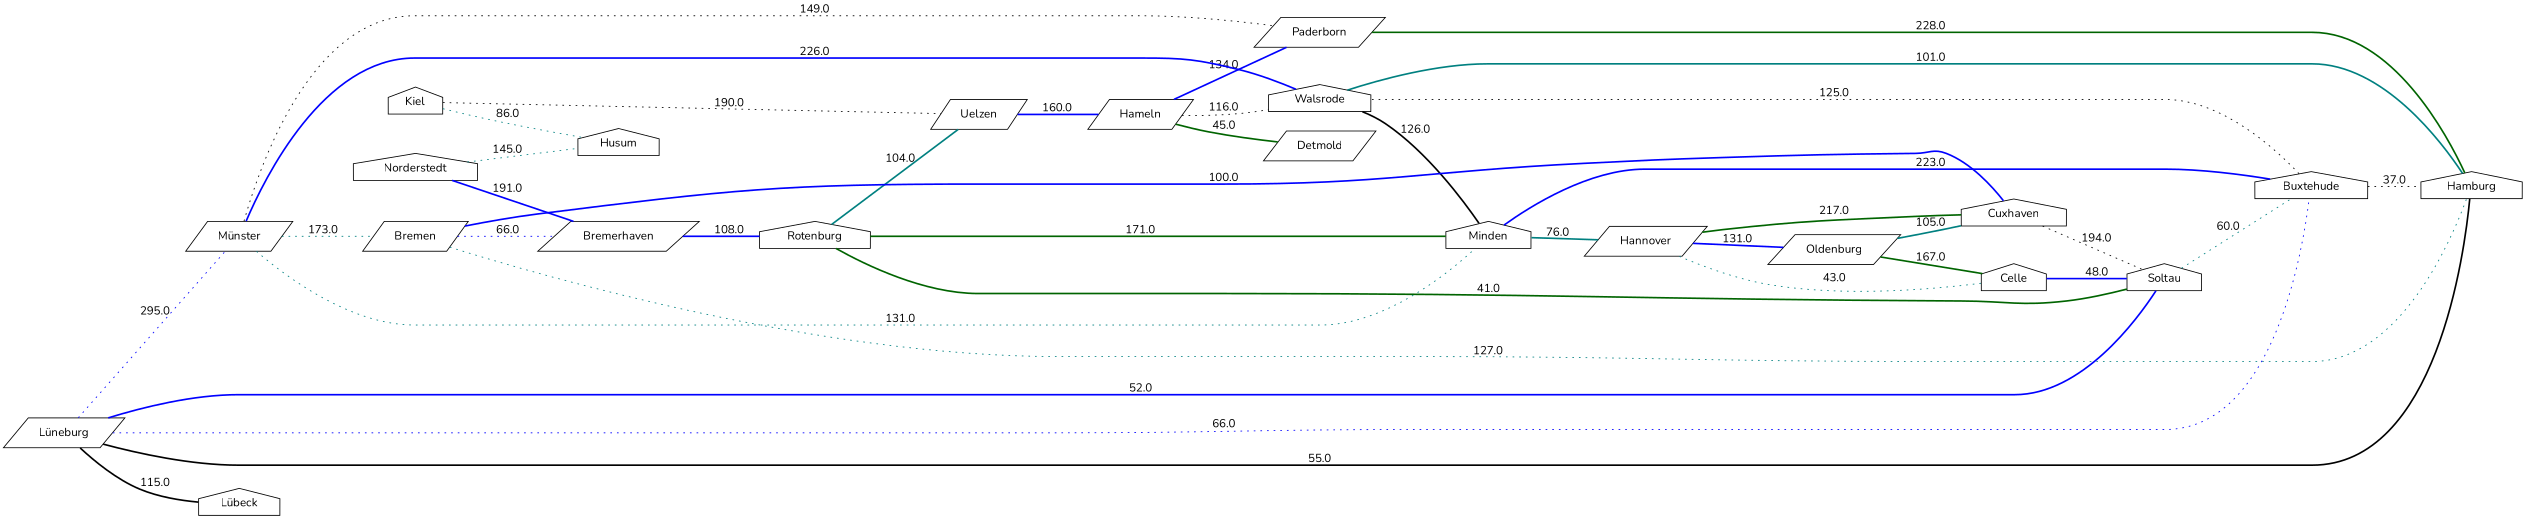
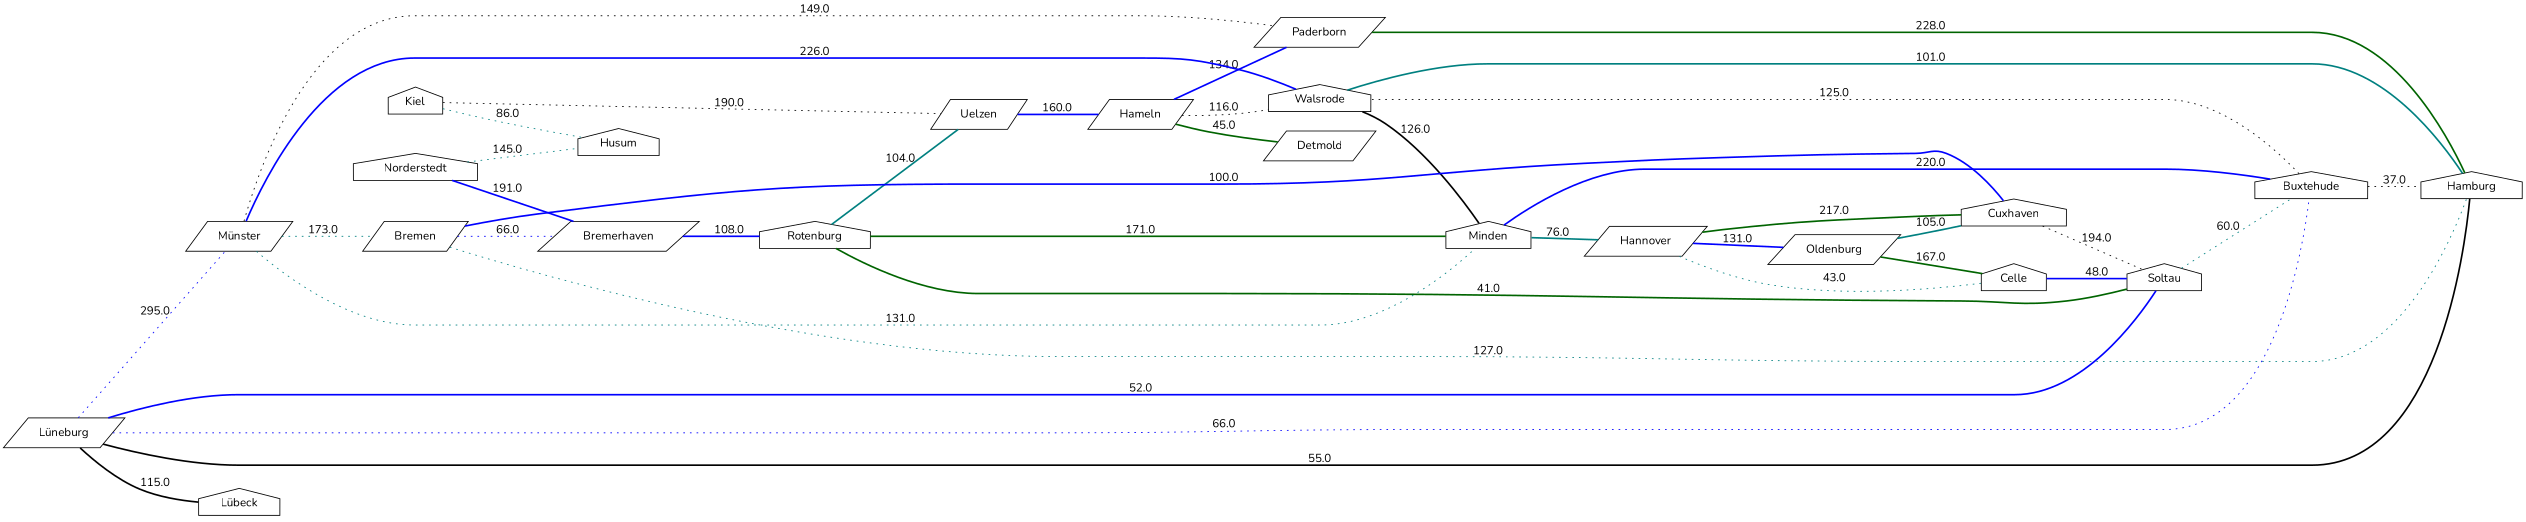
(1931, 163) -> (1931, 163)
